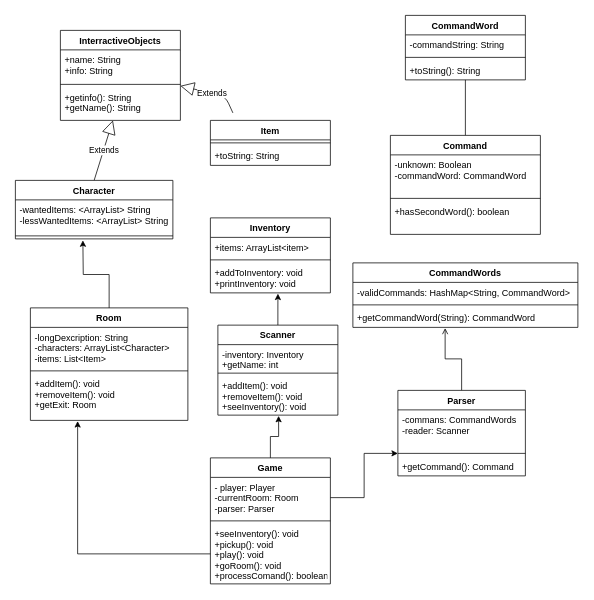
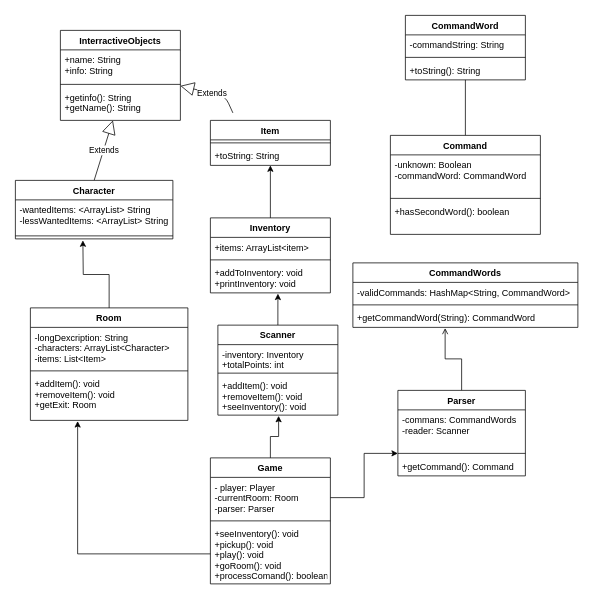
none -> (270, 195)
(271, 355) -> (271, 355)
